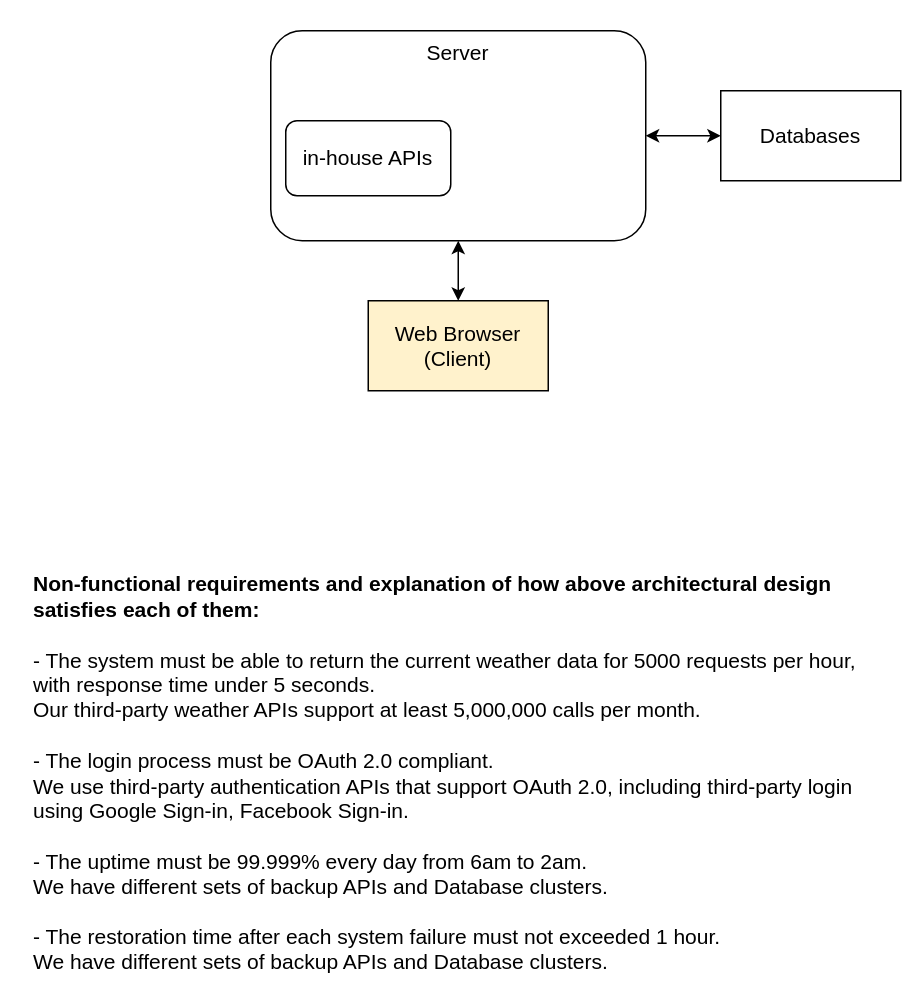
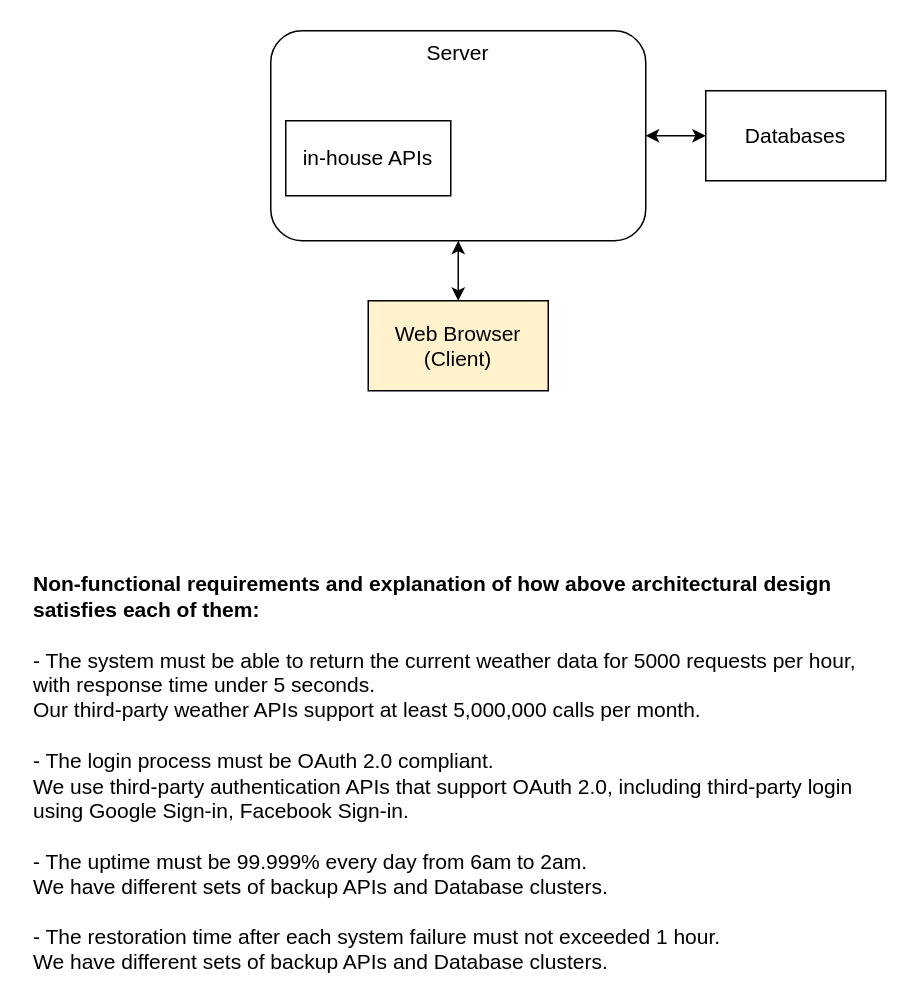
(811, 136) -> (796, 136)
(368, 158) -> (368, 158)
